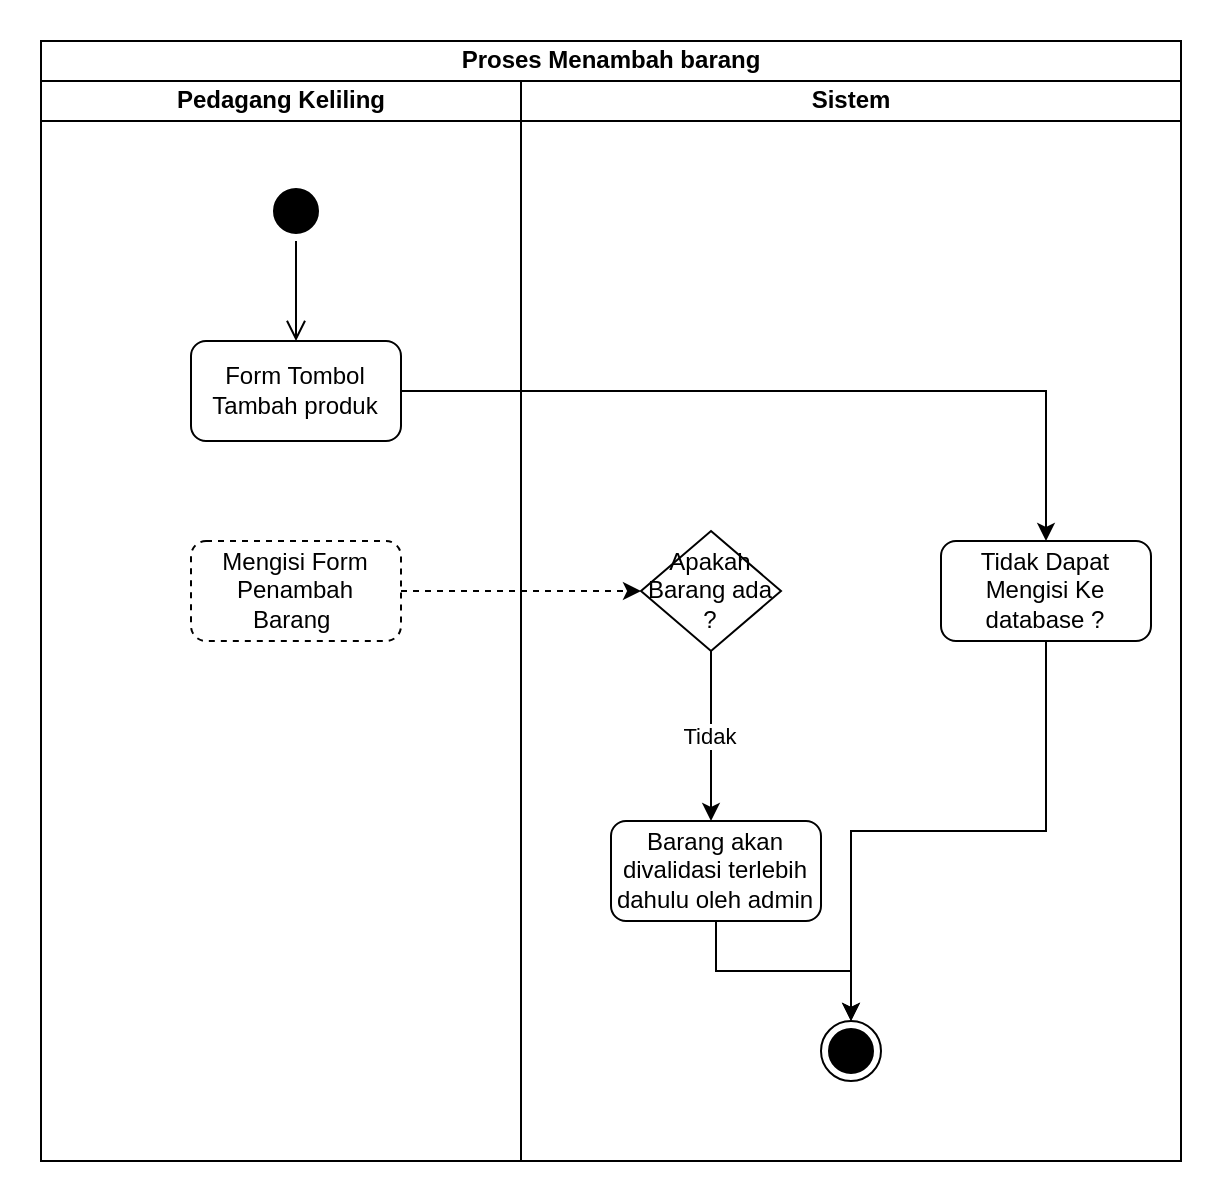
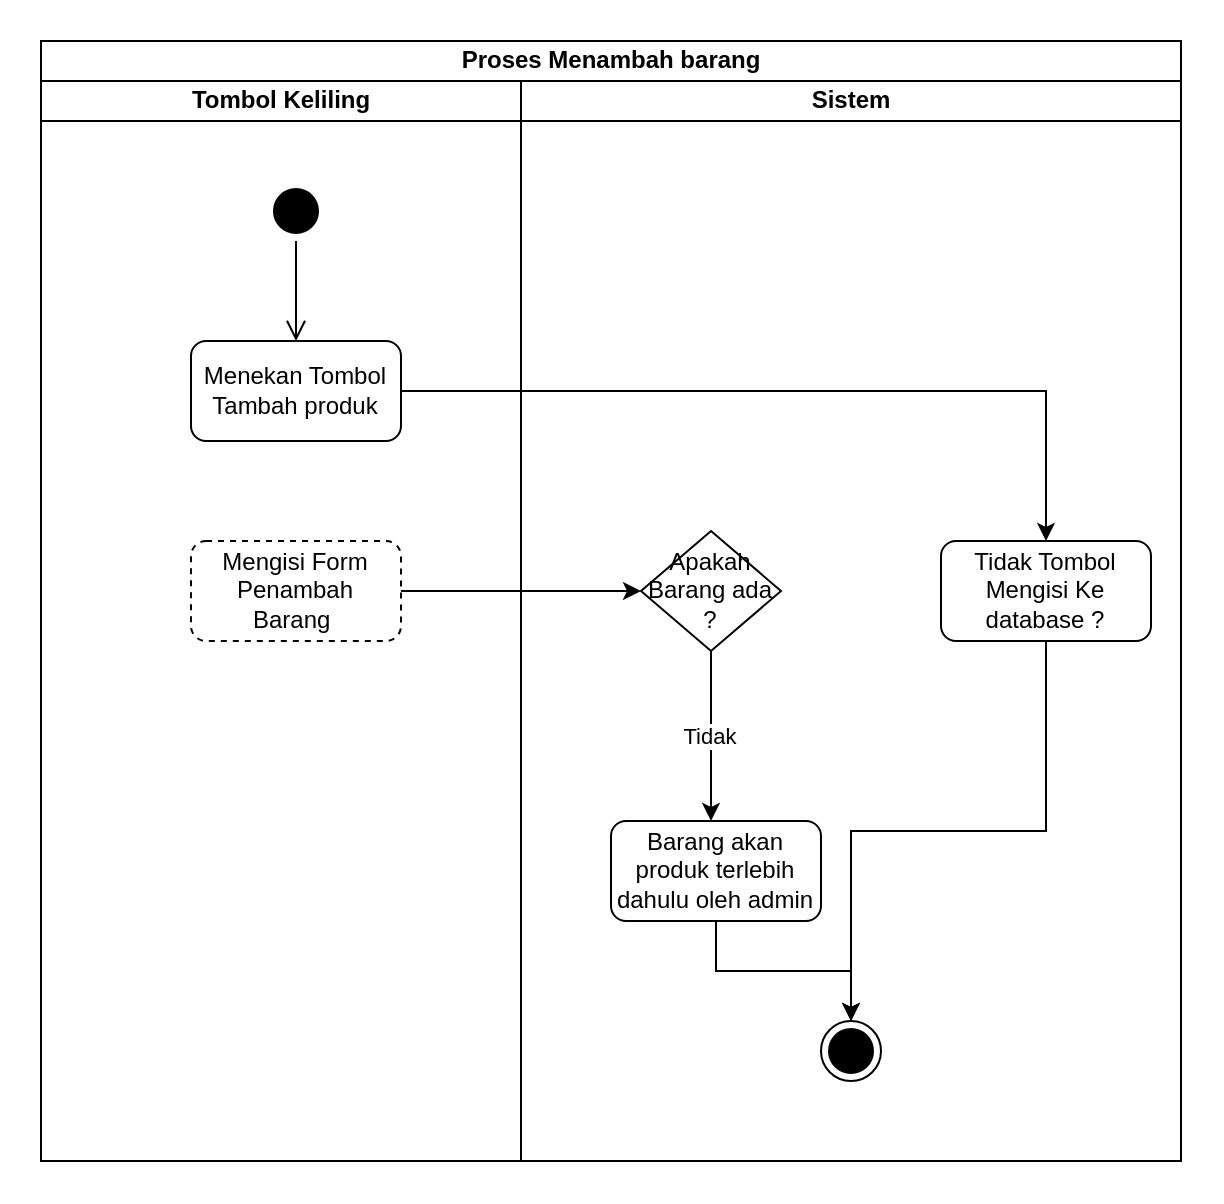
(282, 101) -> (282, 101)
(296, 391) -> (296, 391)
(461, 591) -> (461, 591)
(1046, 591) -> (1046, 591)
(716, 871) -> (716, 871)
